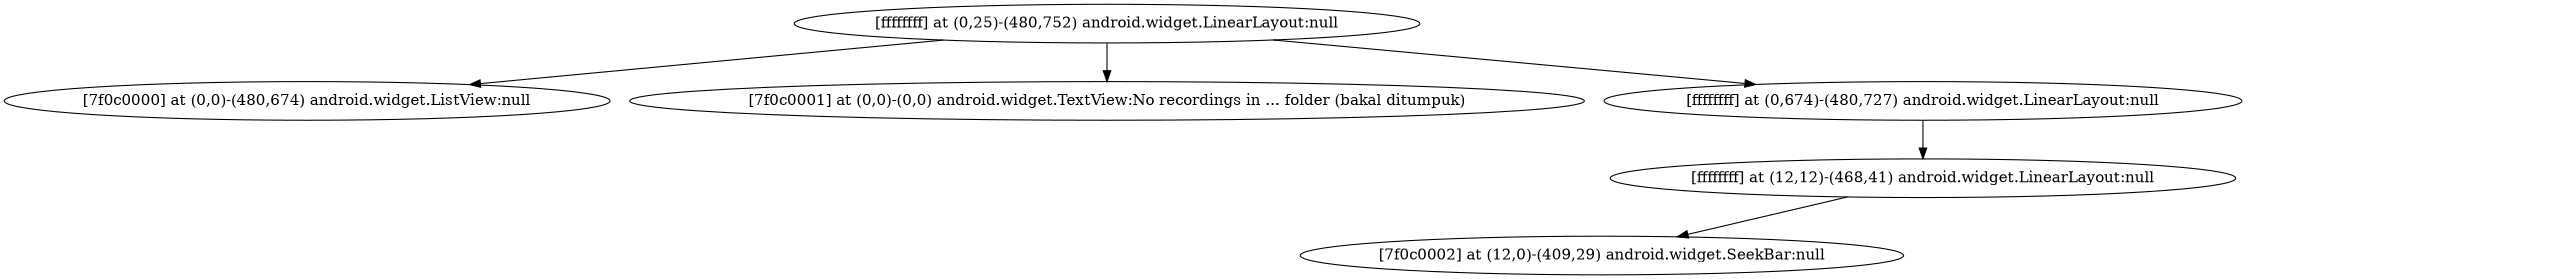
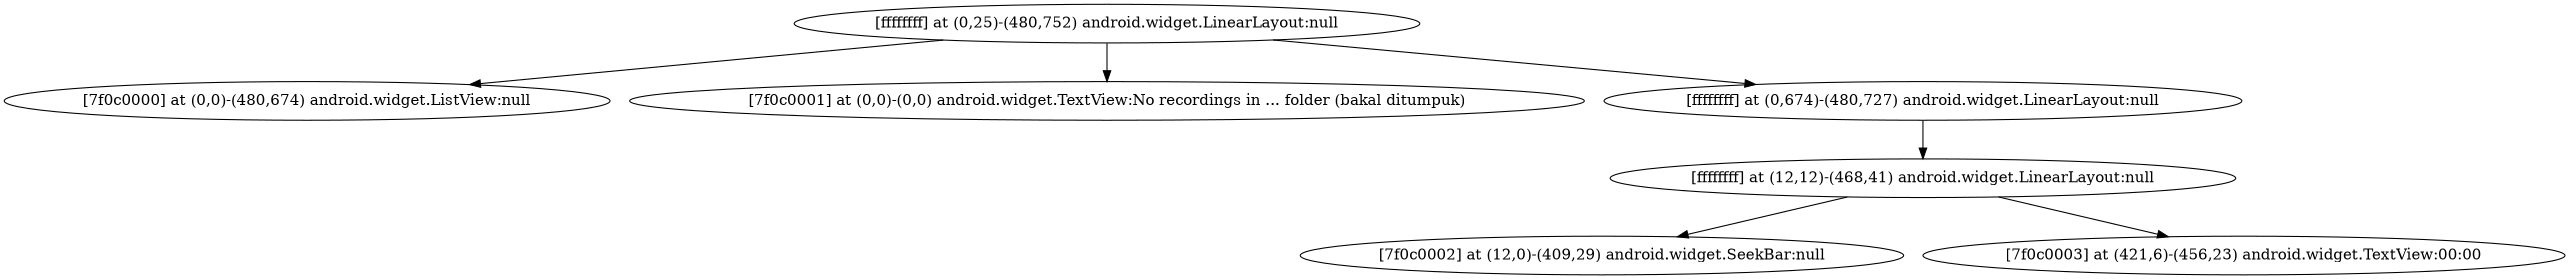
none -> (2244, 256)
